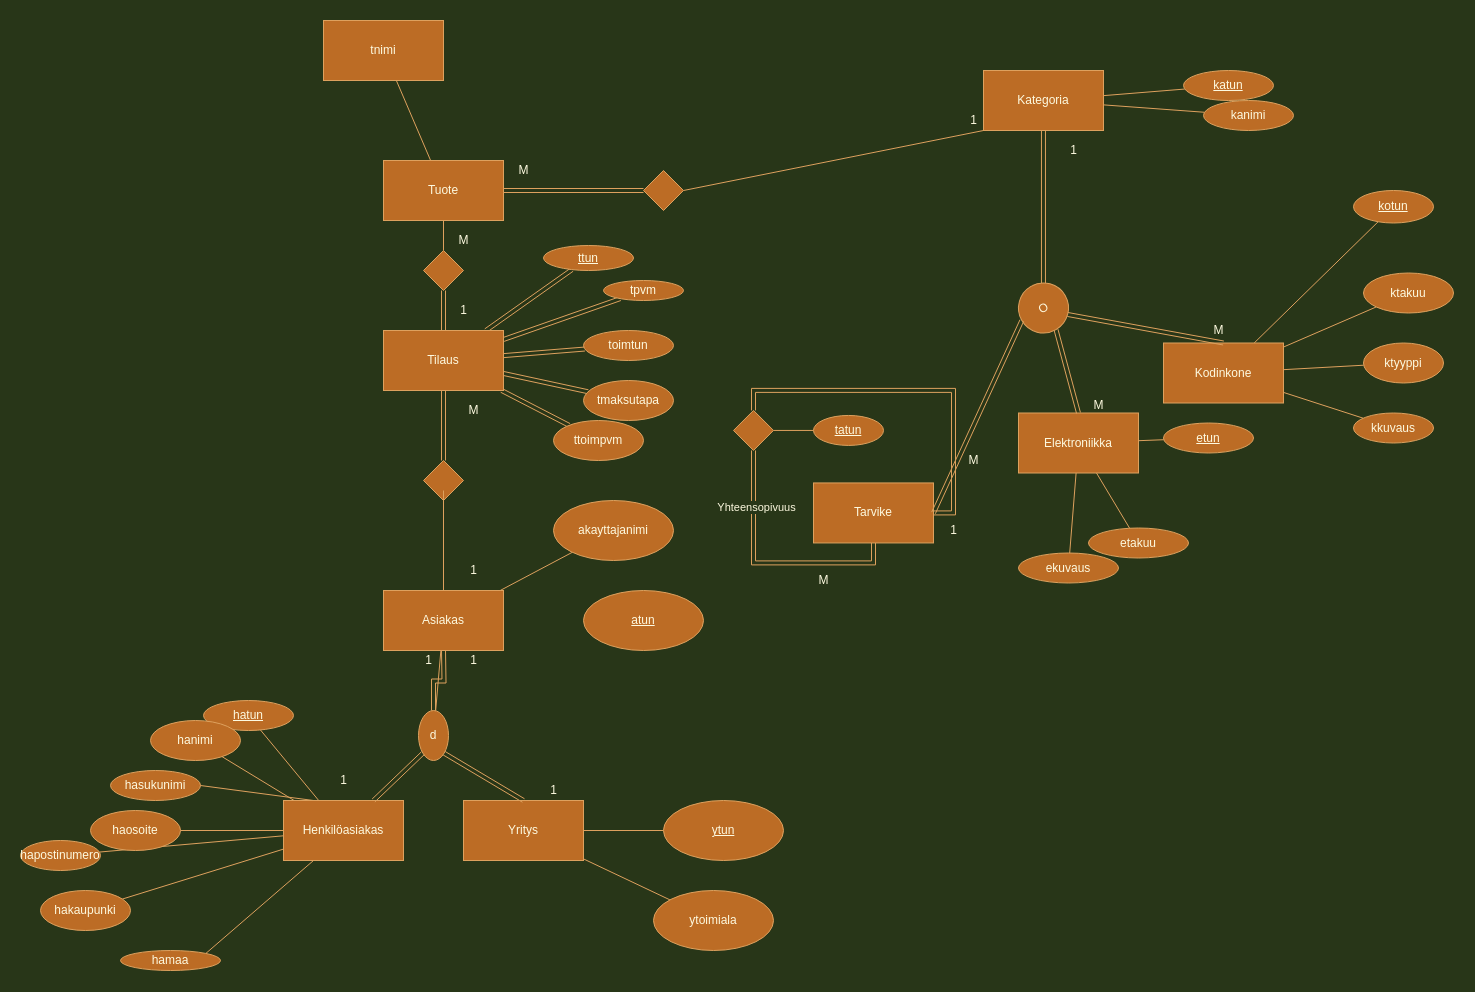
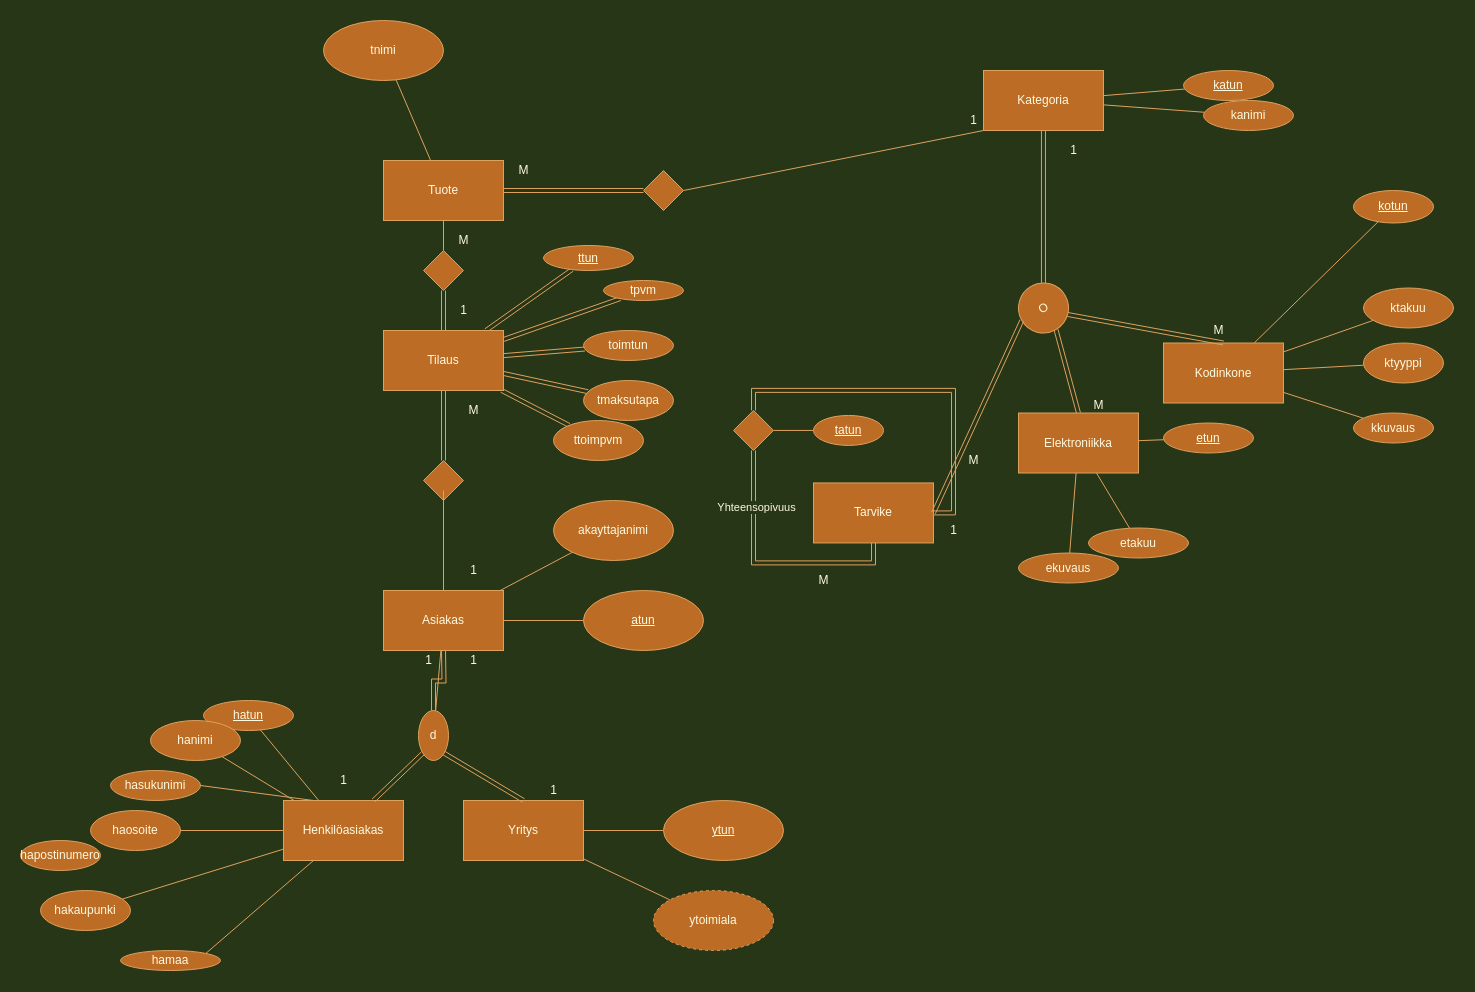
(384, 51) -> (384, 51)
(1409, 293) -> (1409, 308)
none -> (544, 621)
(223, 841) -> none
(714, 921) -> (714, 921)
